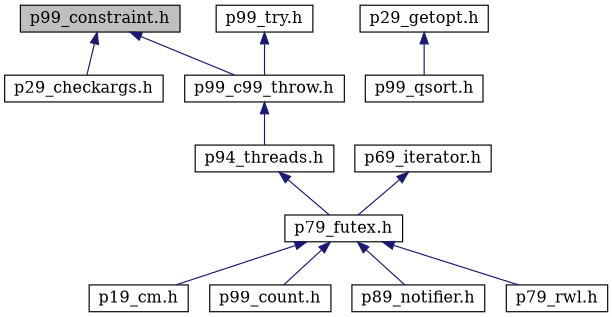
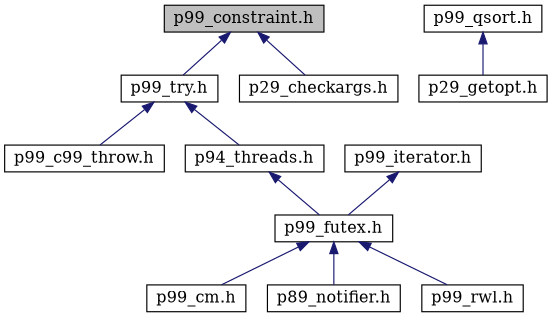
(188, 56) -> (202, 58)
(424, 60) -> (483, 60)
(265, 129) -> (217, 127)
(423, 158) -> (413, 158)
(344, 228) -> (334, 228)
(139, 298) -> (196, 298)
(270, 298) -> none
(557, 298) -> (473, 298)
